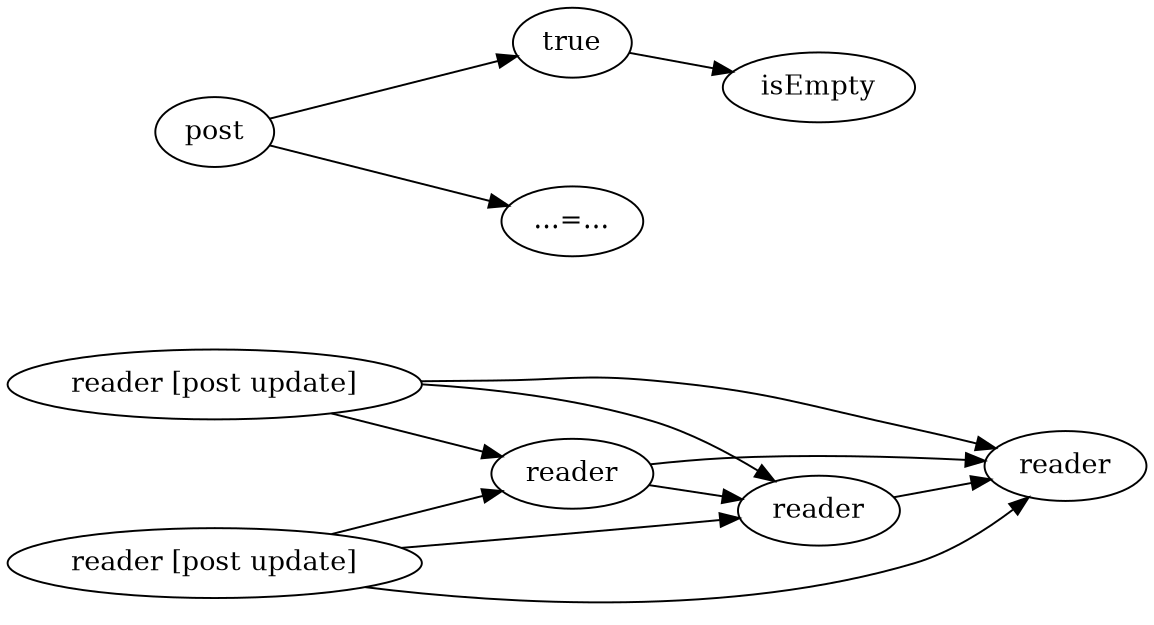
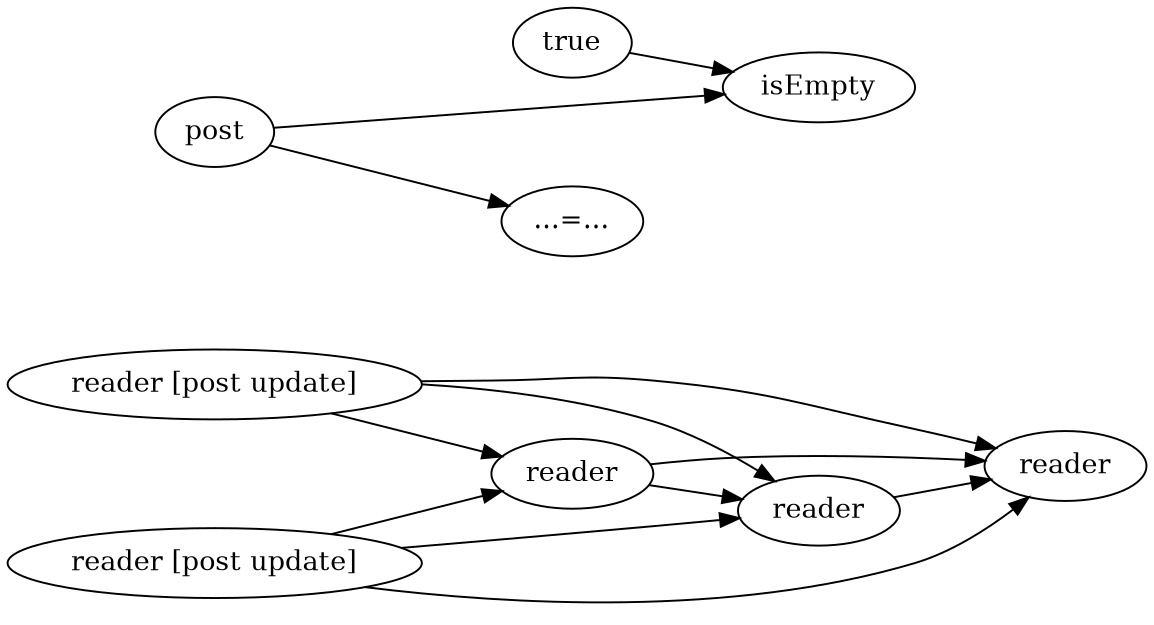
(384, 90) -> (489, 112)
